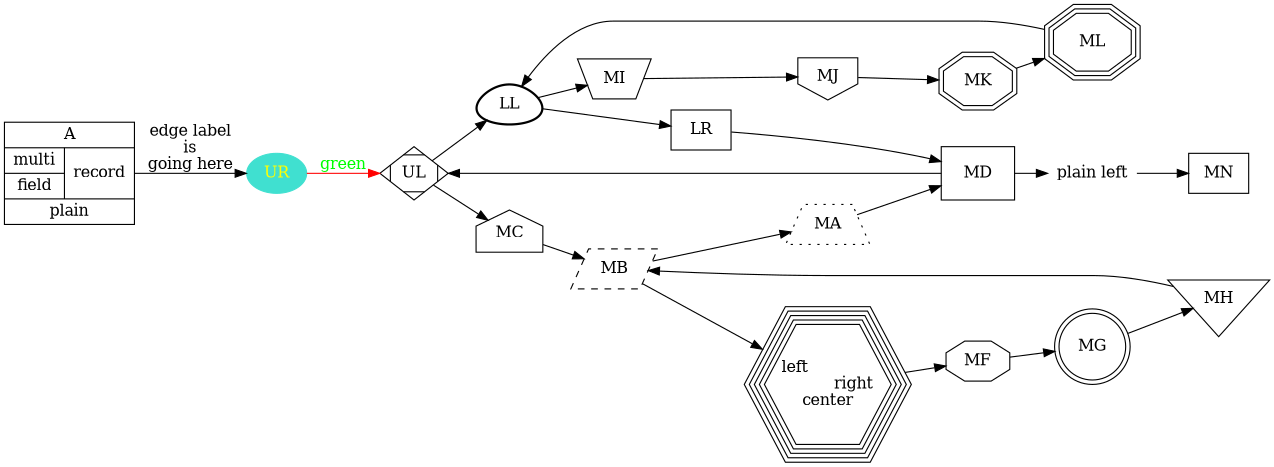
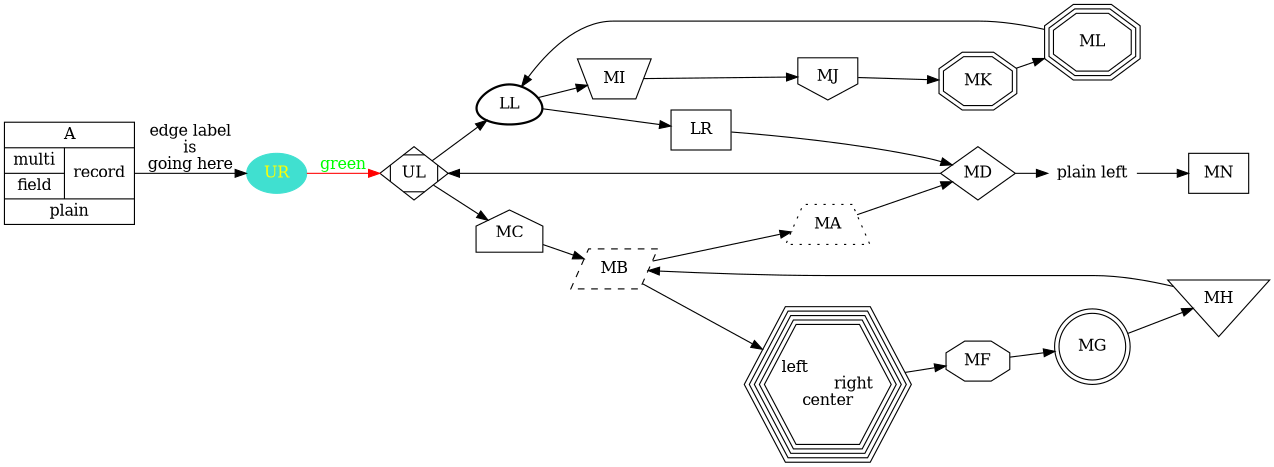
(978, 173) -> (978, 173)
